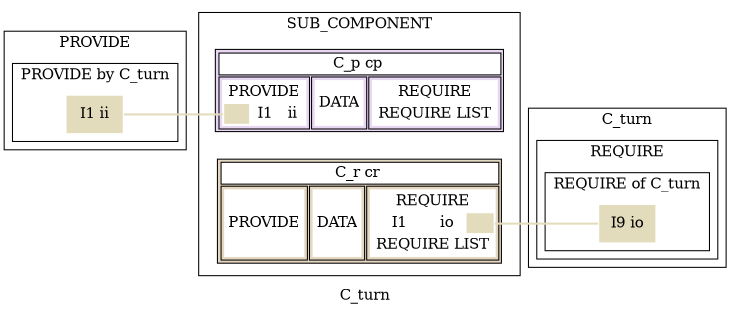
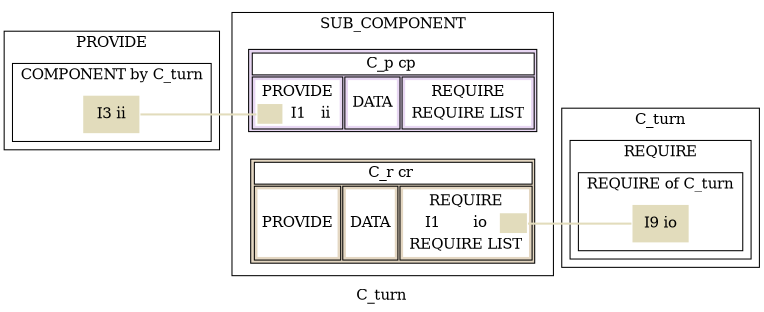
(95, 75) -> (112, 75)
(95, 114) -> (111, 114)
